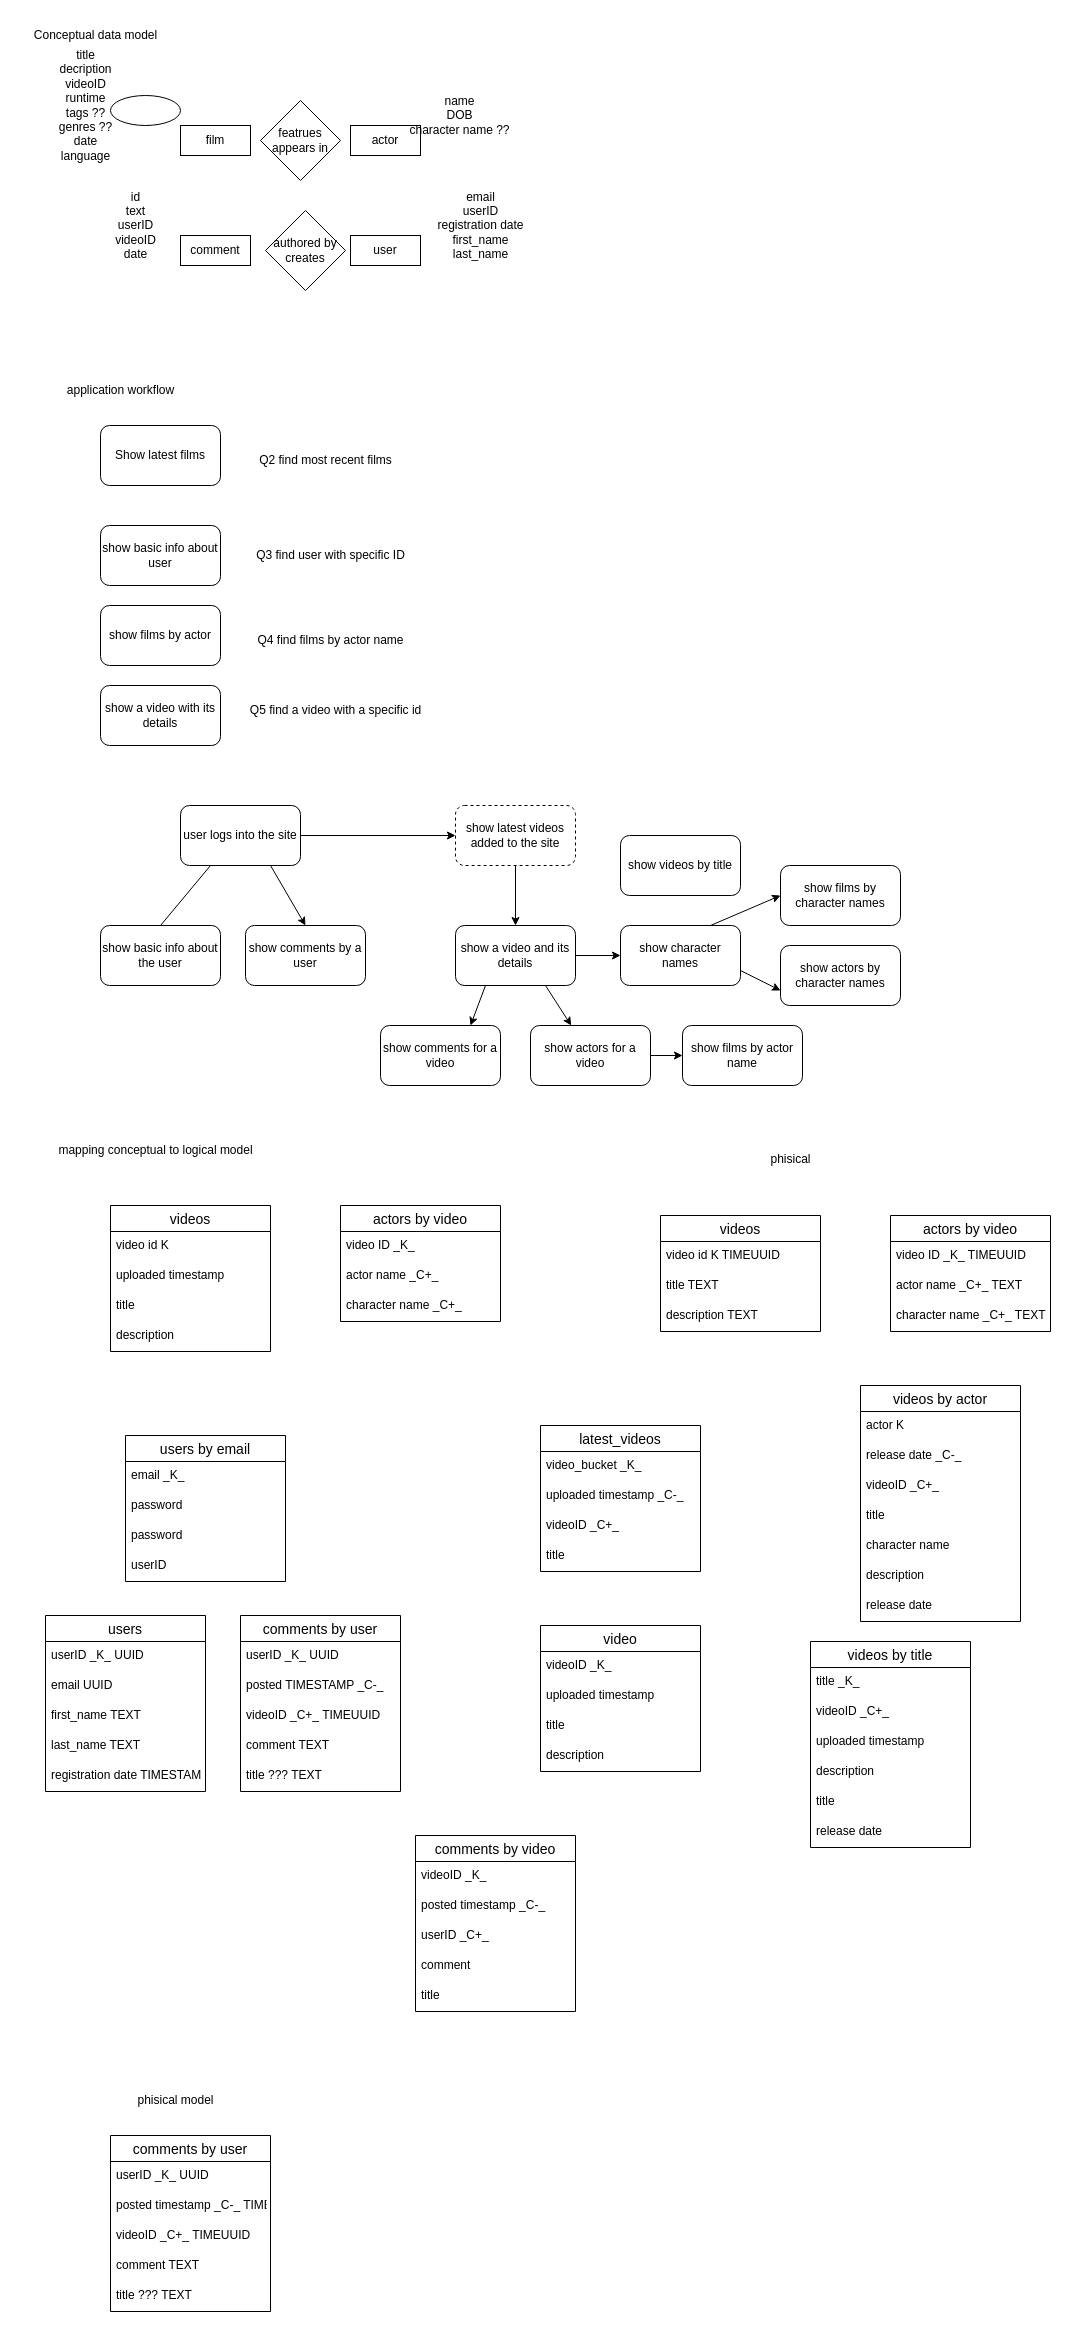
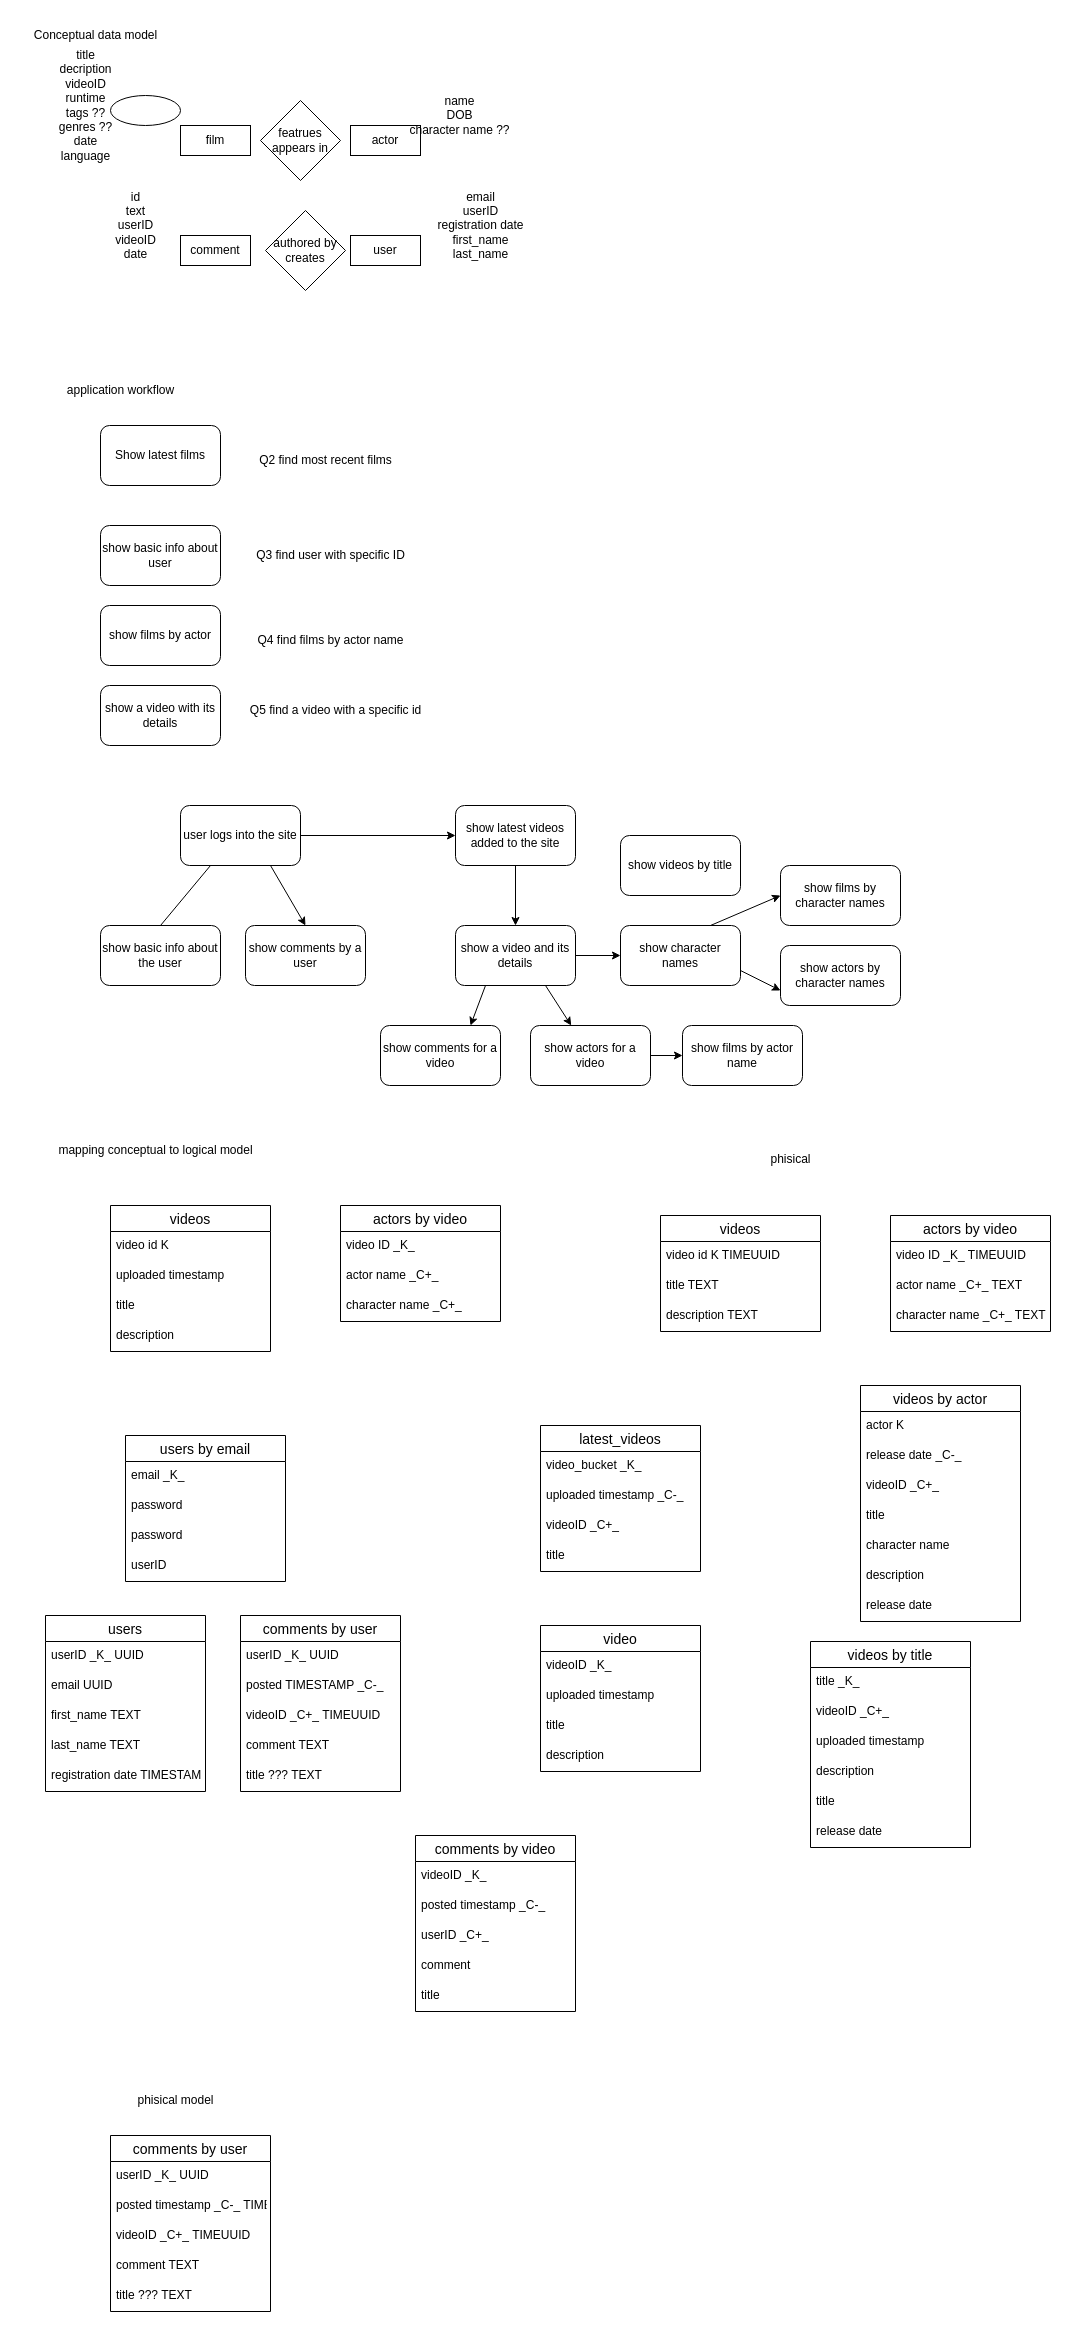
(516, 836) -> (516, 836)
